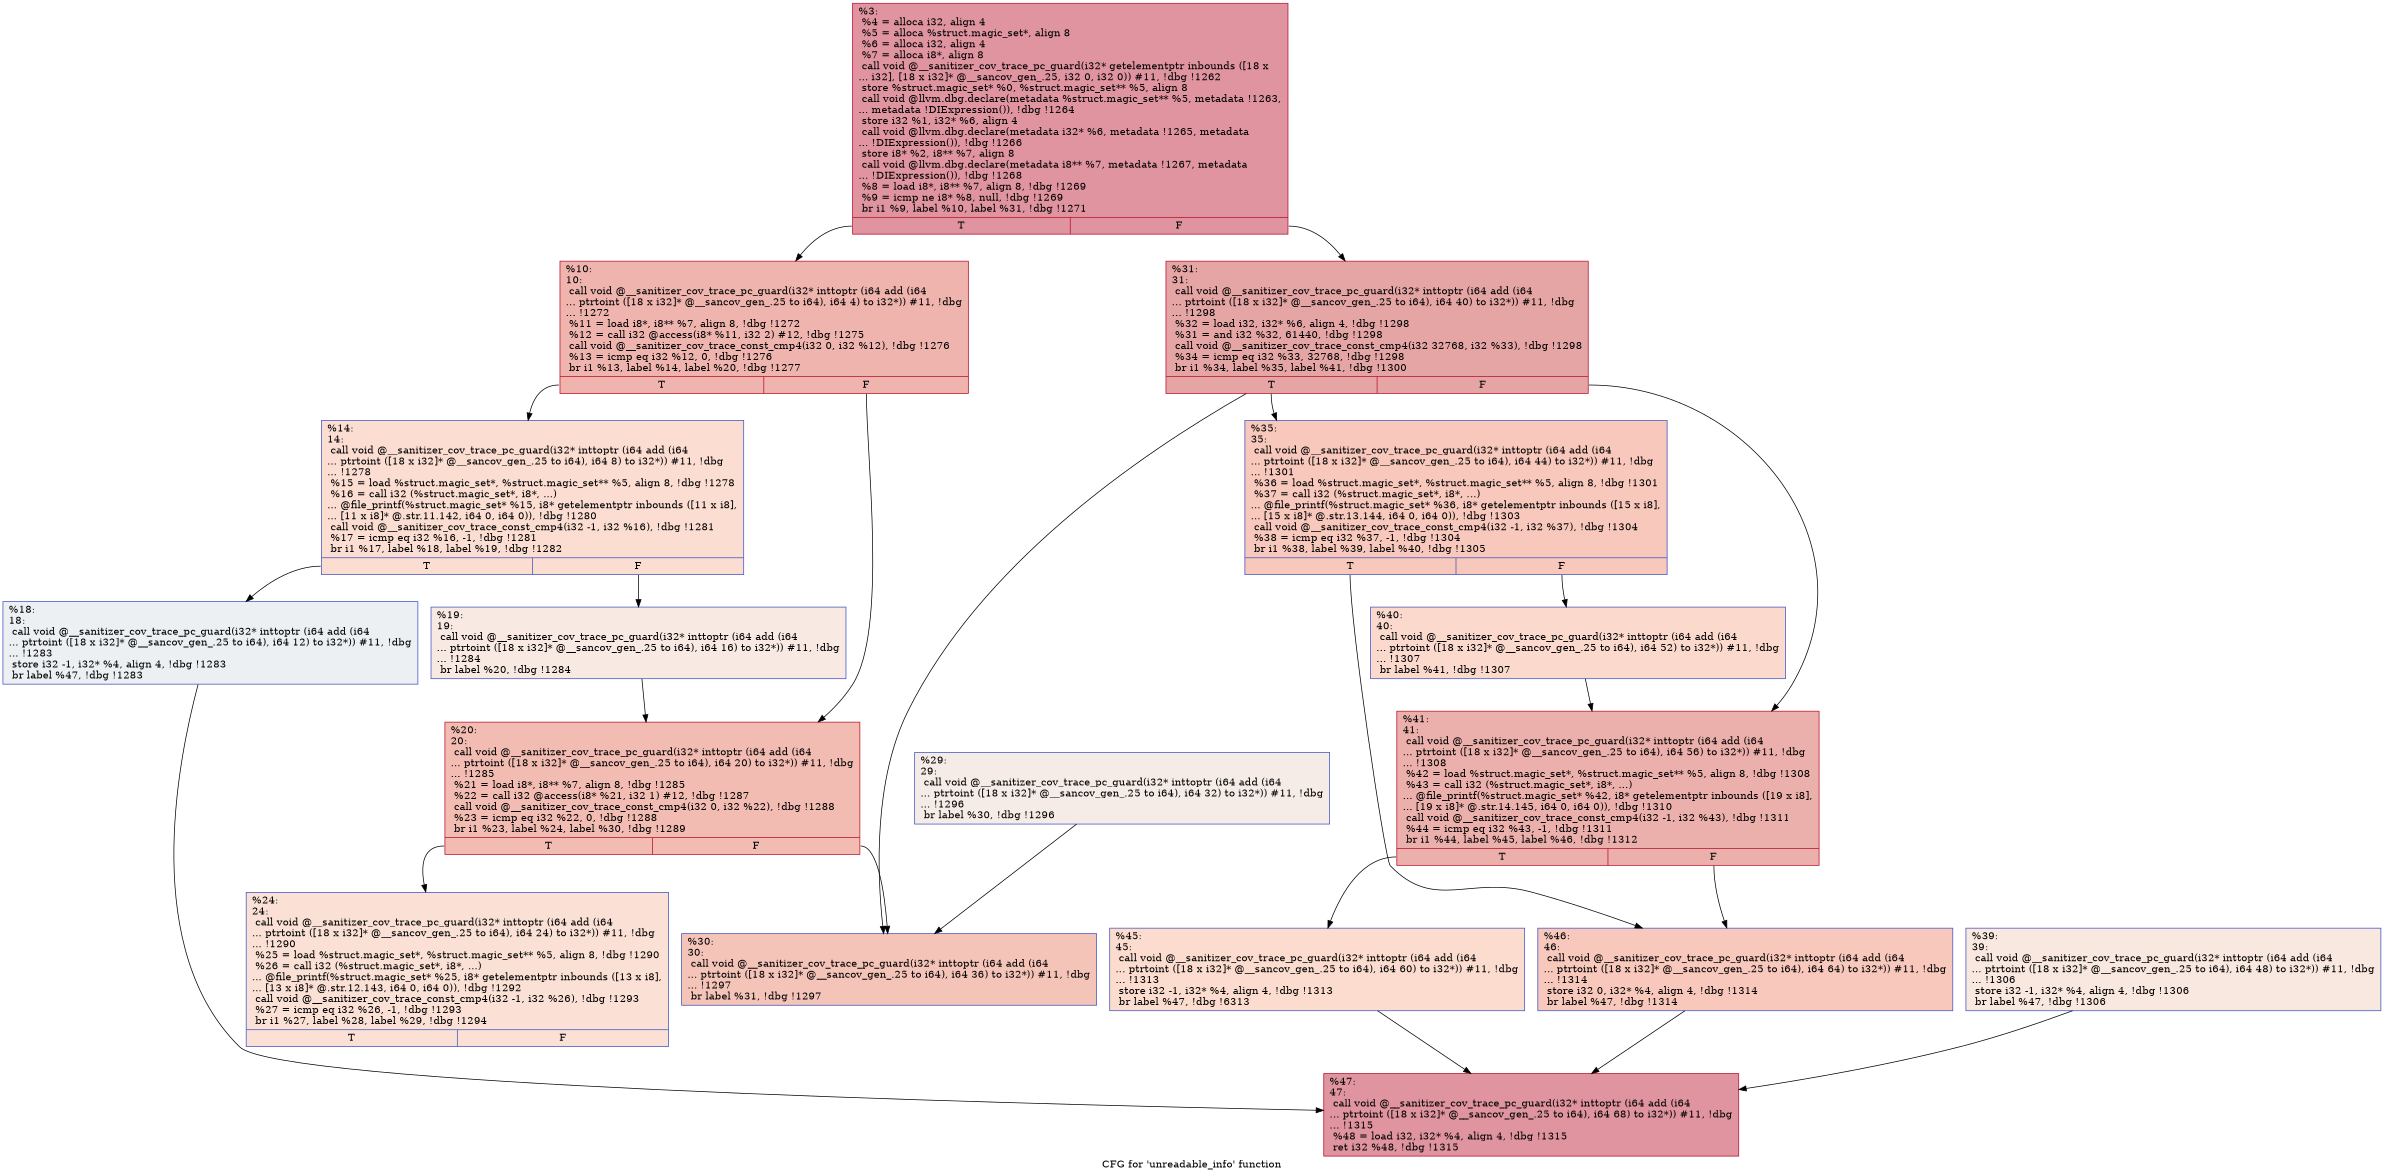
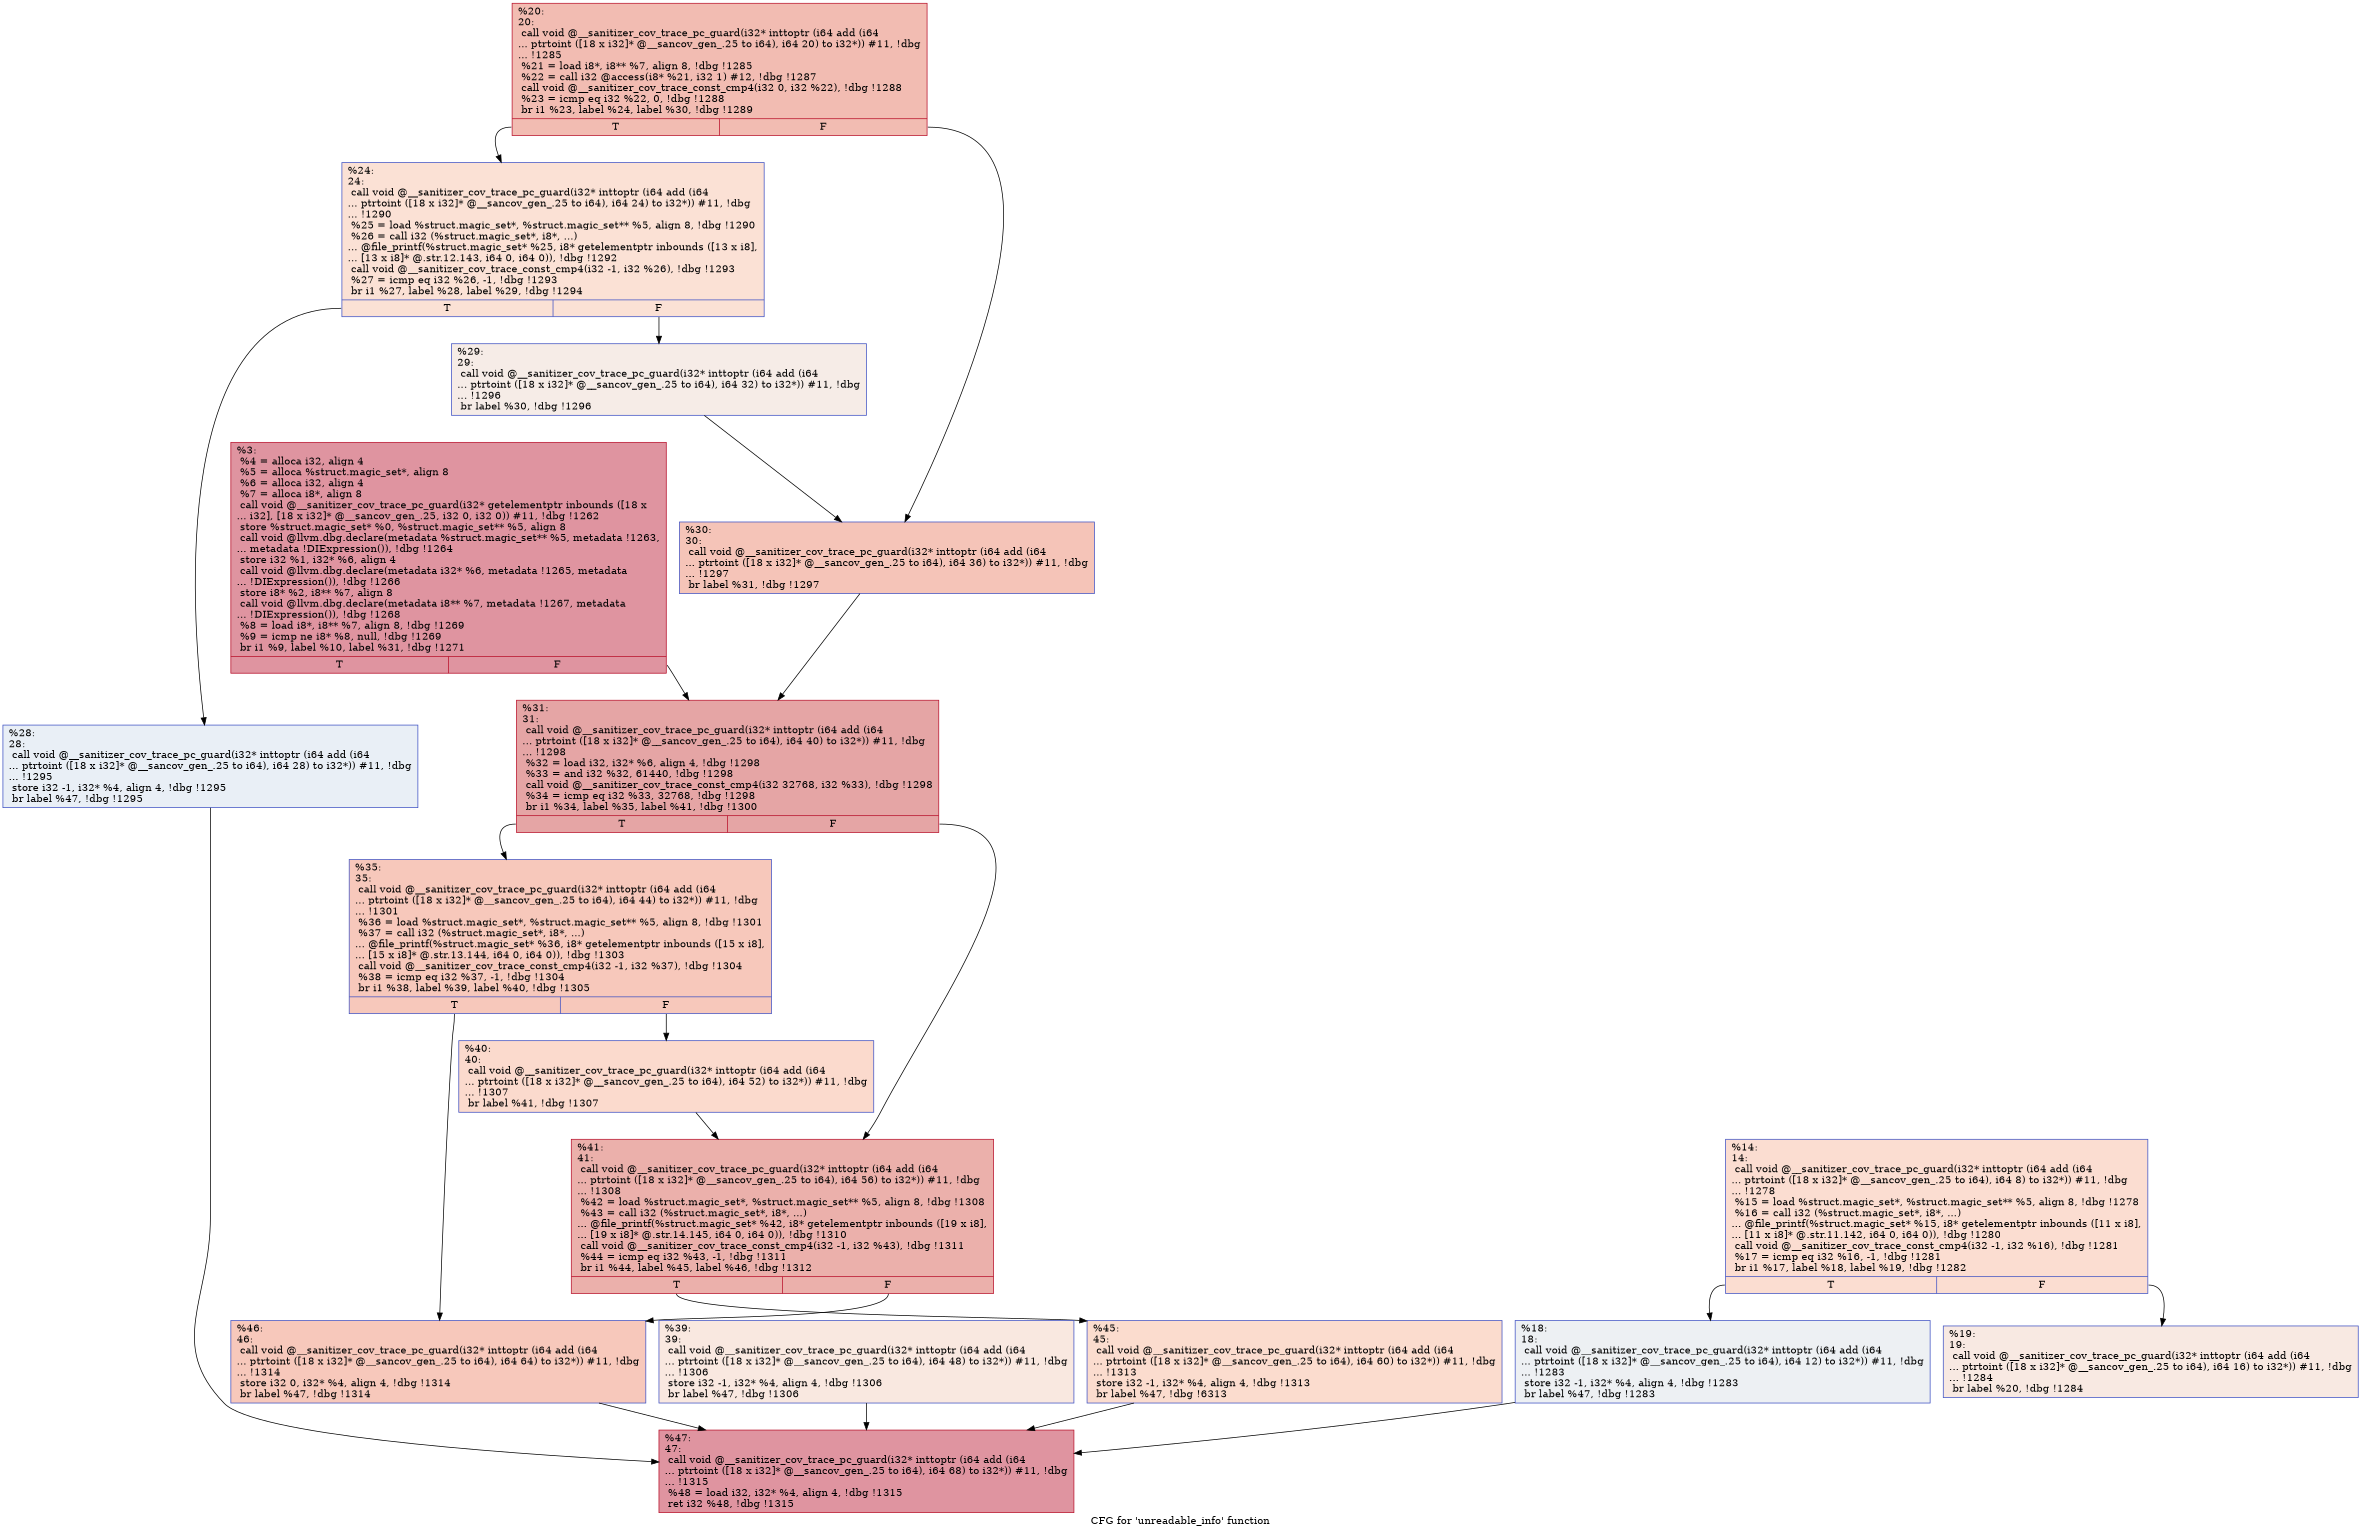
none -> (659, 327)
(764, 327) -> none
(1277, 335) -> (628, 774)
(978, 607) -> (821, 644)
(644, 697) -> none
none -> (210, 766)
